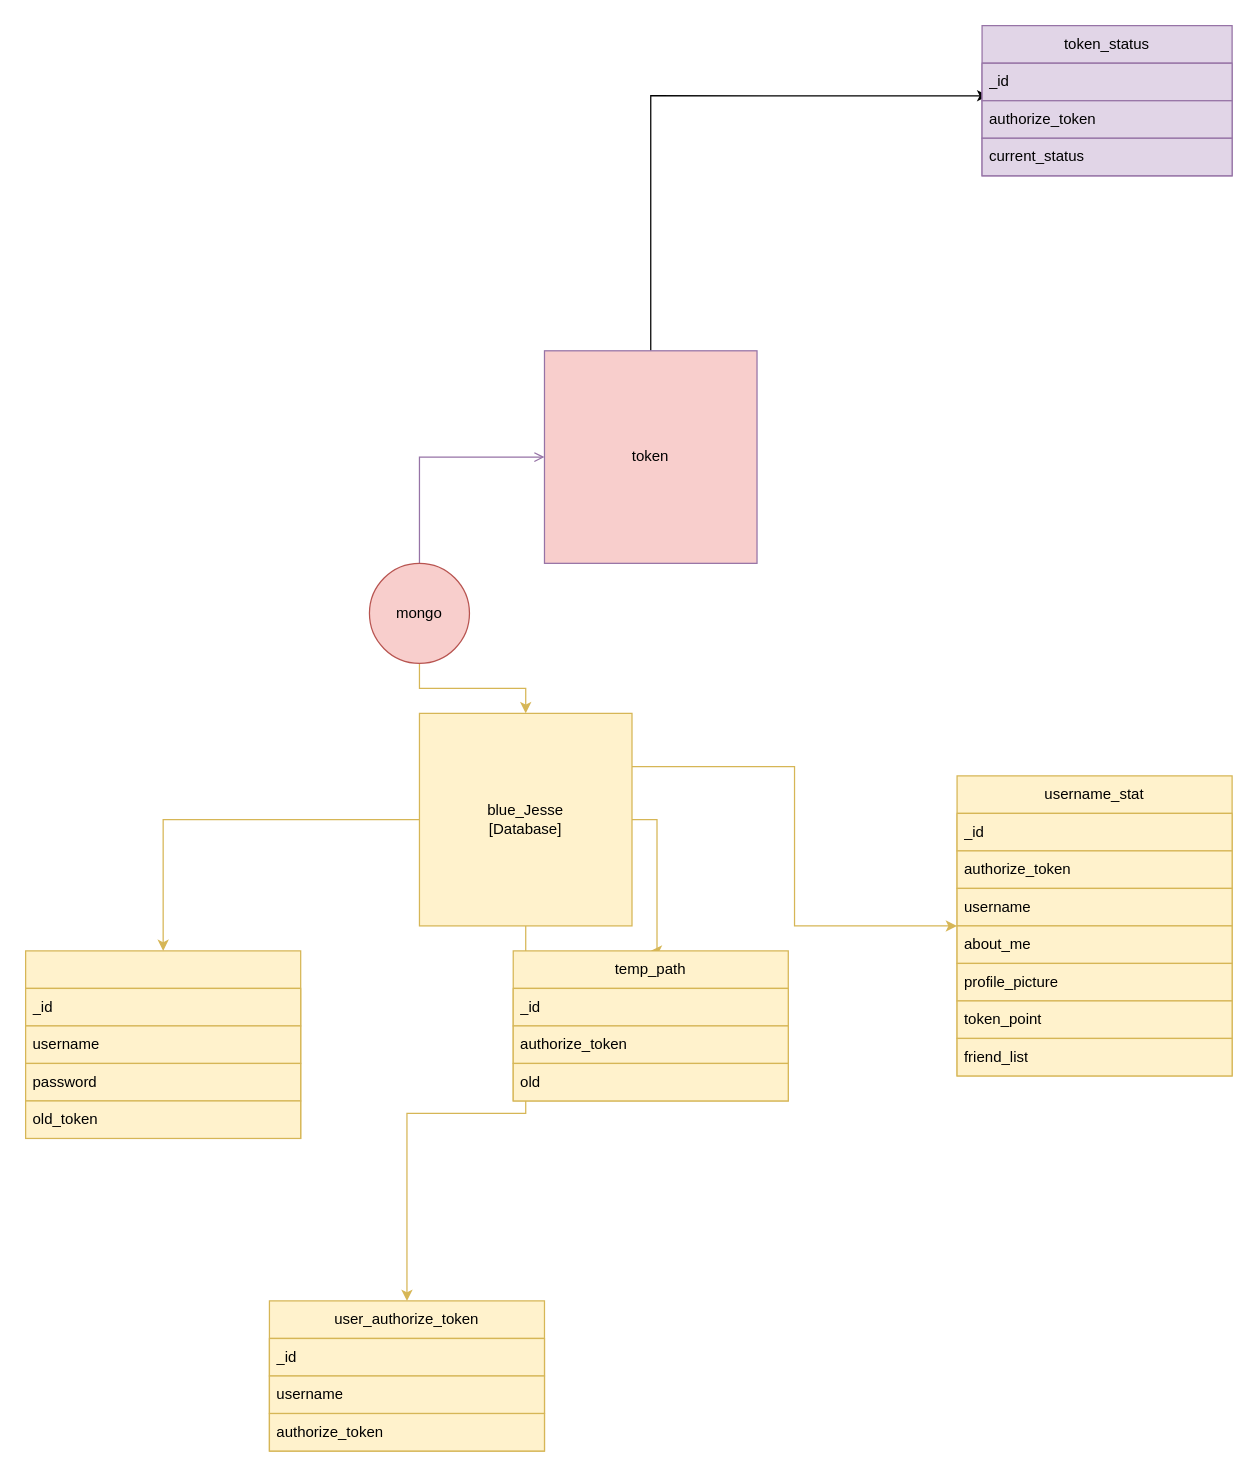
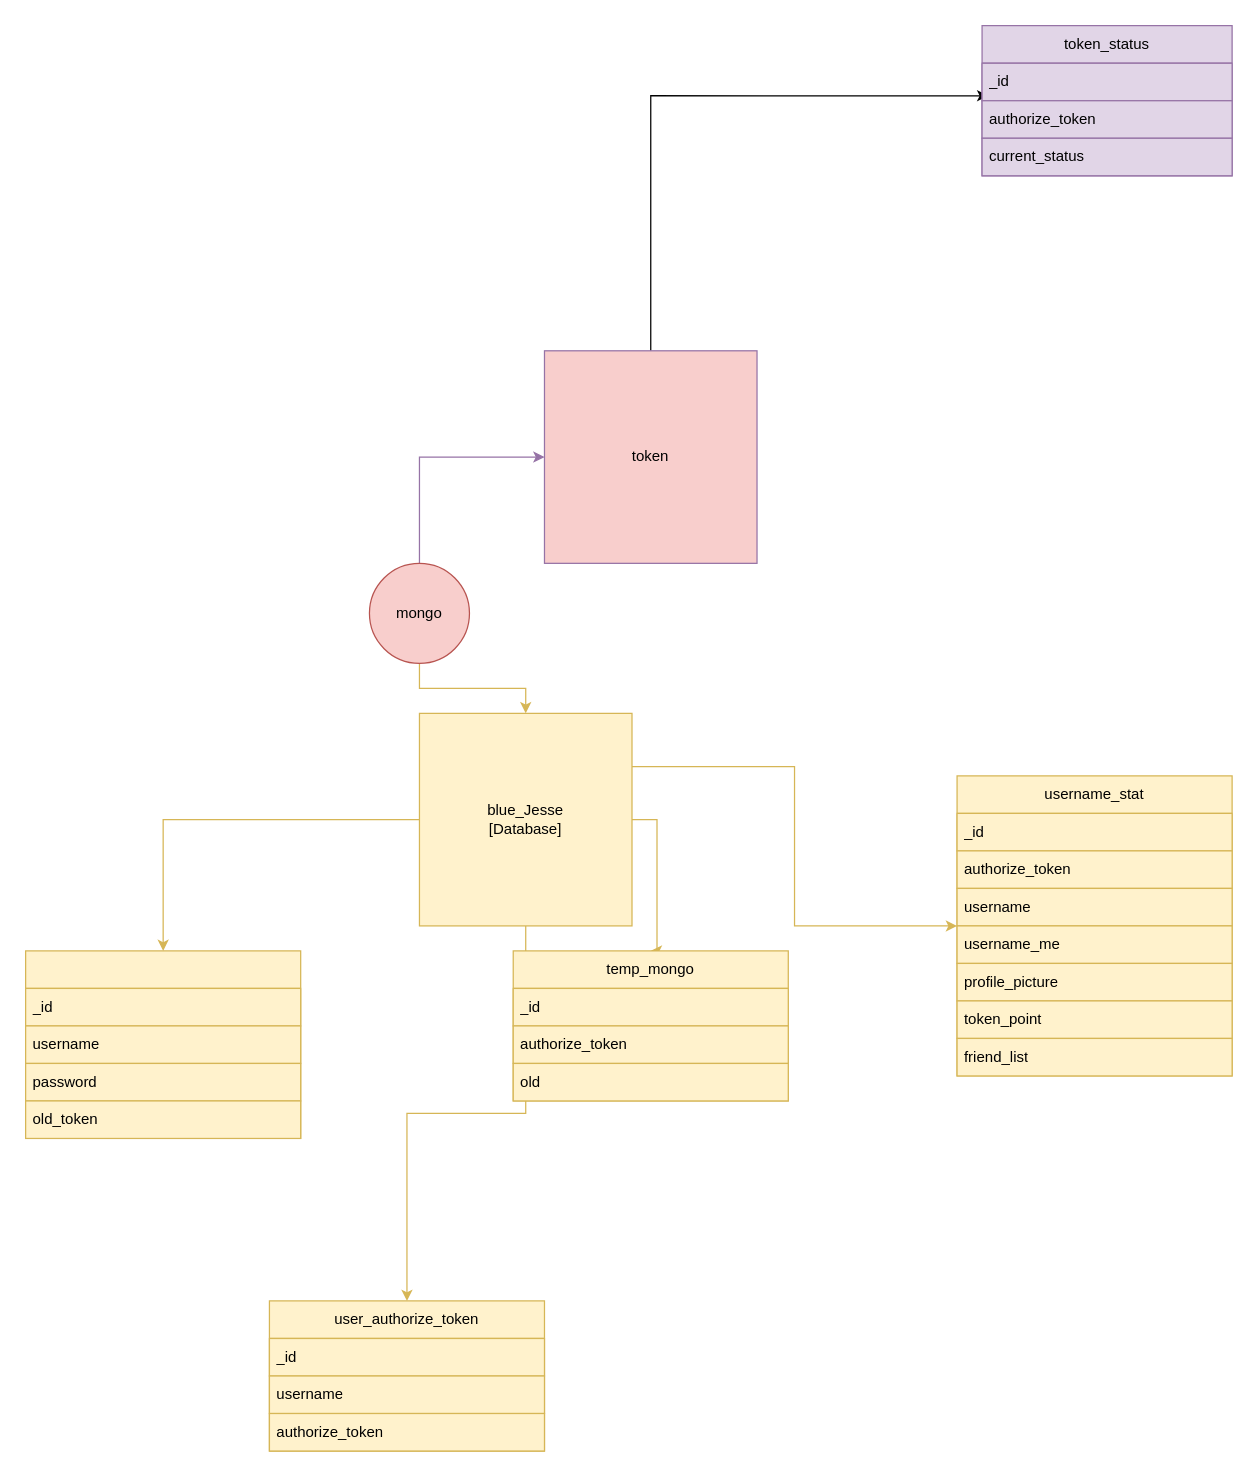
(536, 457) -> (534, 457)
(998, 944) -> (1011, 944)
(651, 969) -> (651, 969)
